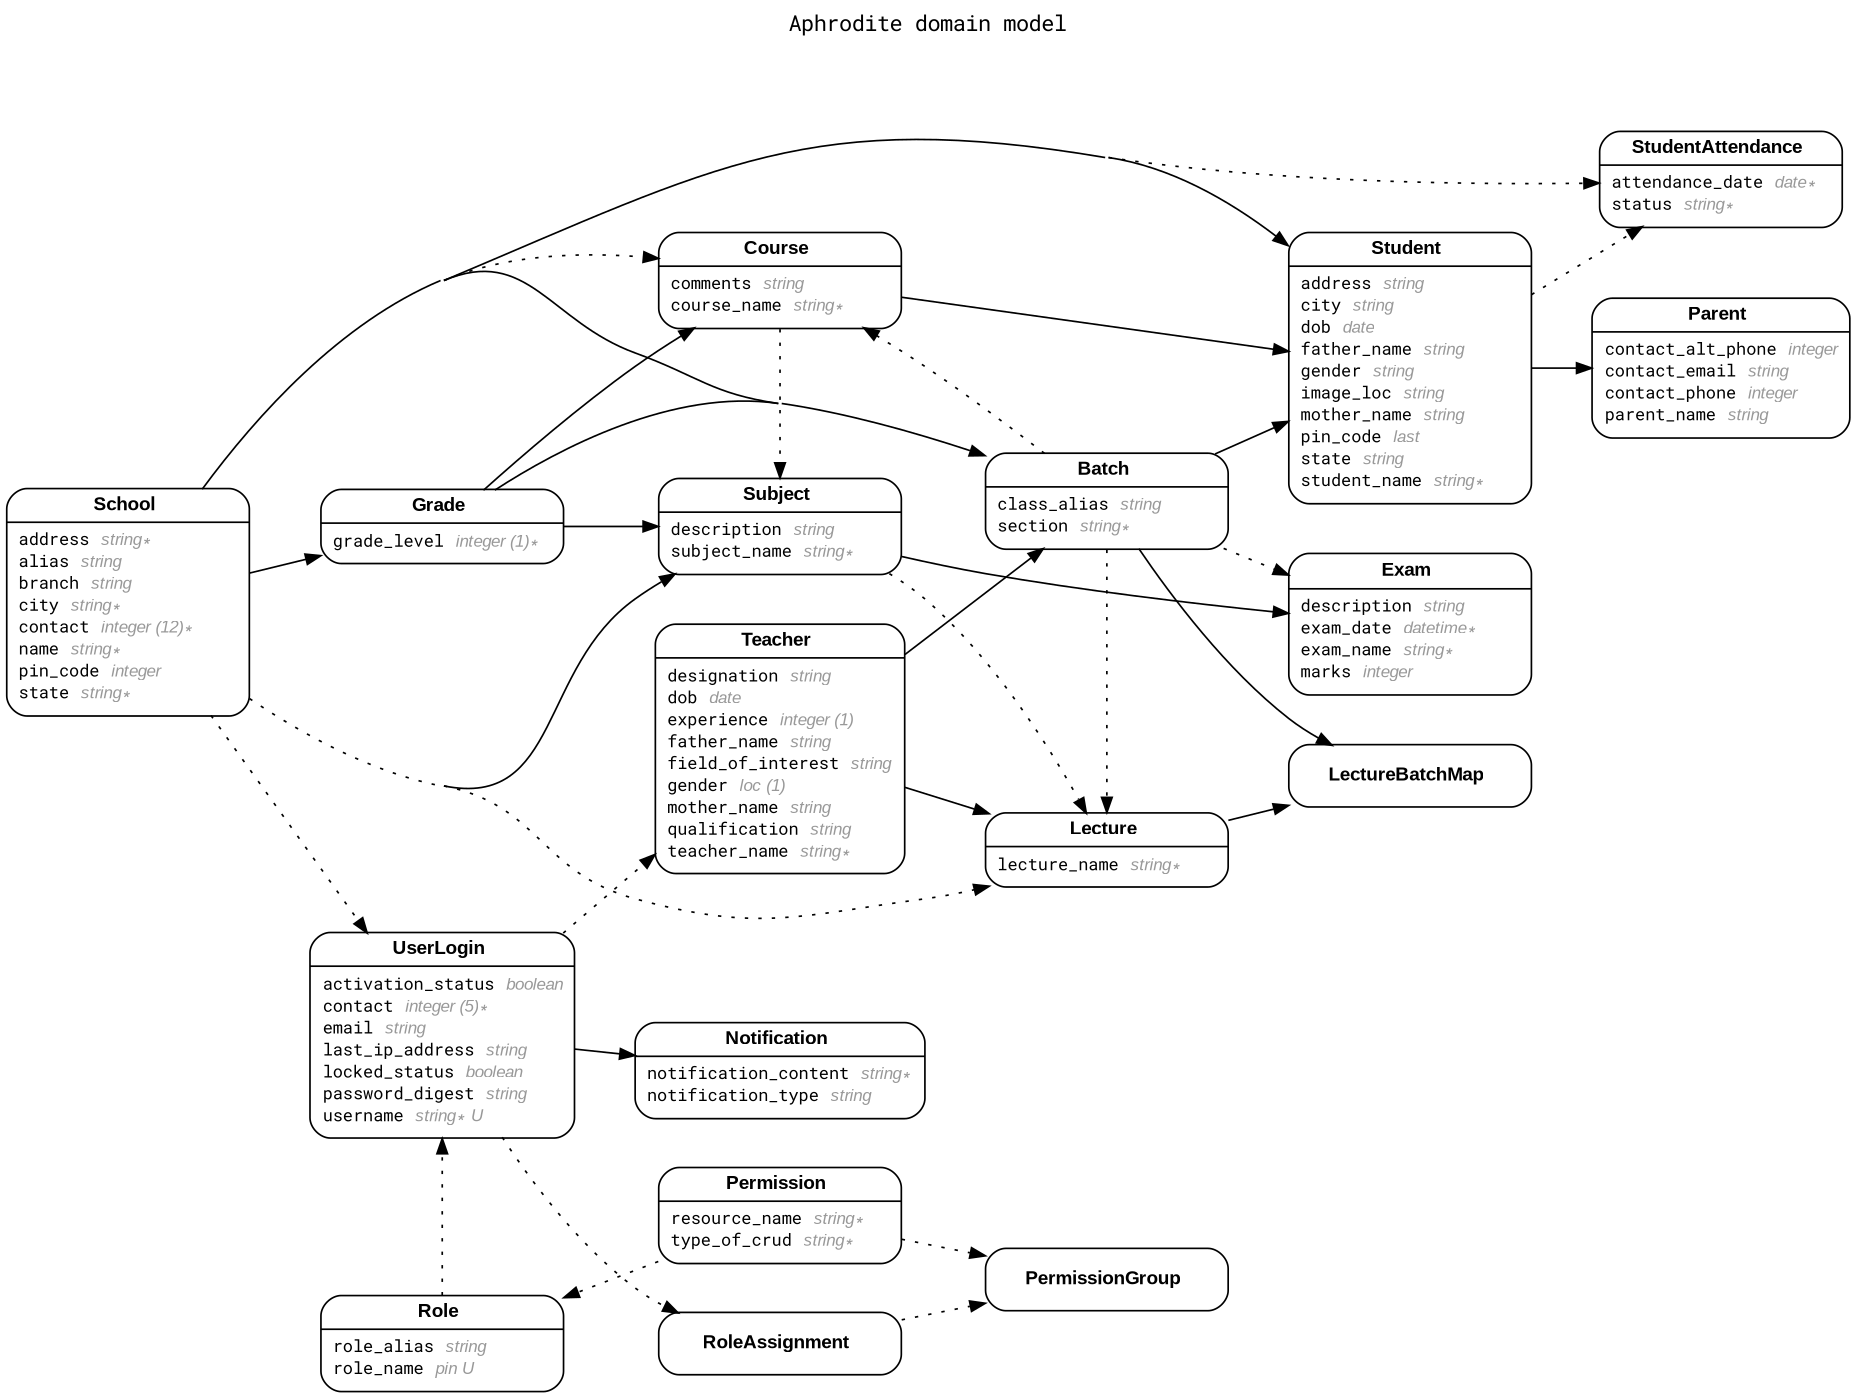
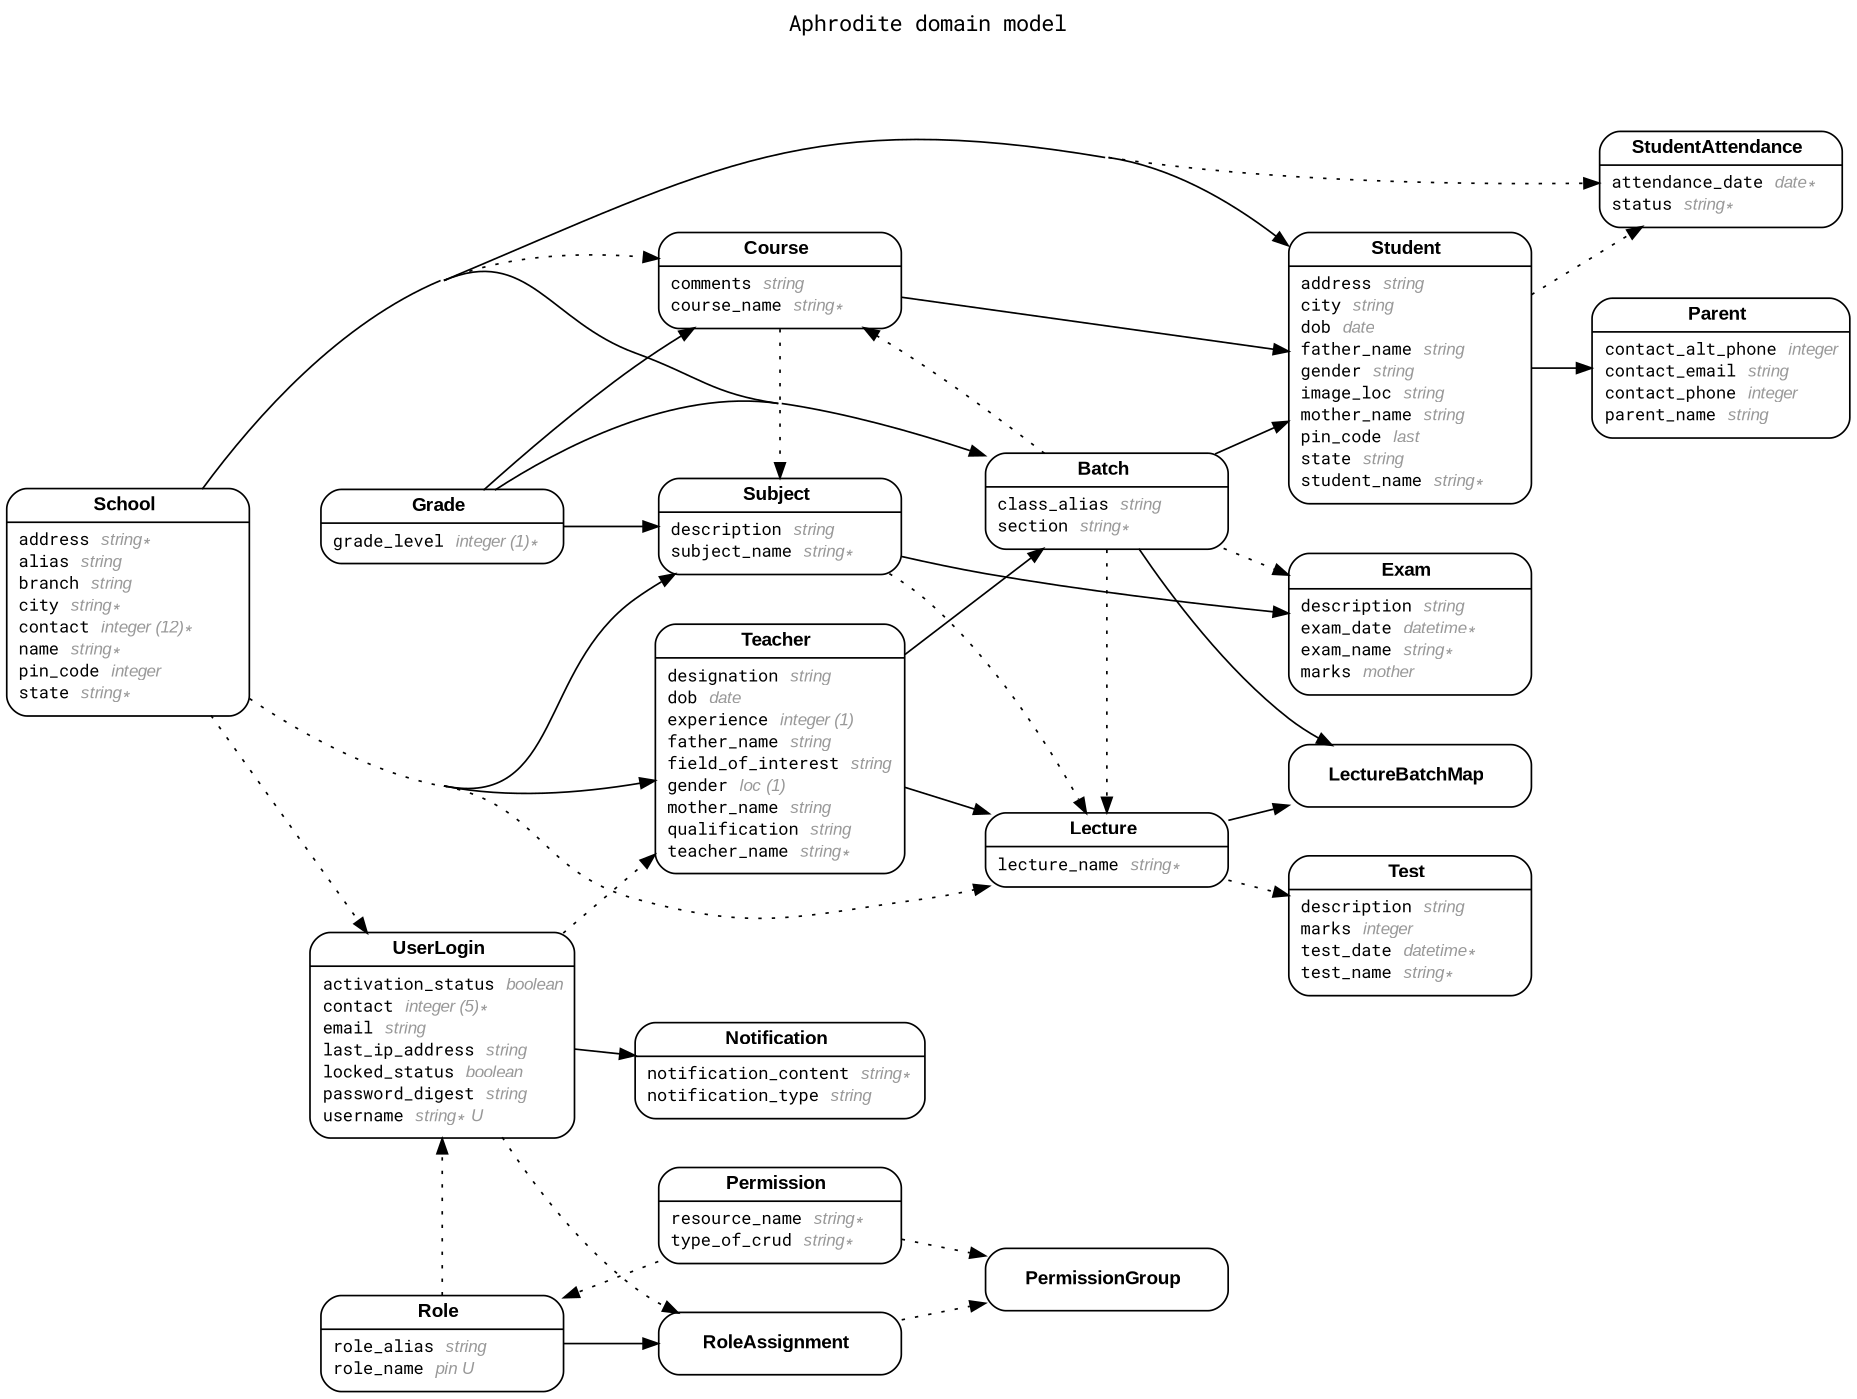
(278, 566) -> (542, 793)
(1388, 672) -> (1389, 672)
none -> (1410, 926)
none -> (603, 1344)
